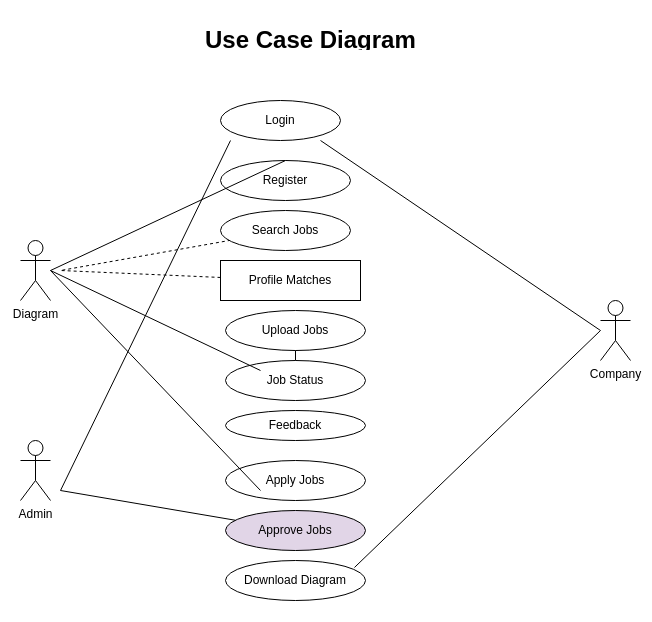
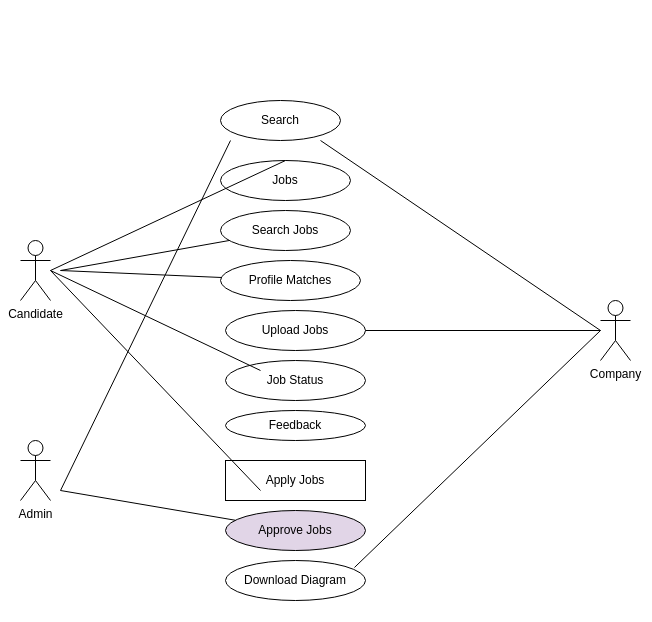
(326, 36) -> none
(281, 121) -> (281, 121)
(286, 181) -> (286, 181)
(65, 270) -> (65, 270)
(291, 281) -> (291, 281)
(36, 315) -> (36, 315)
(296, 356) -> (481, 331)
(296, 481) -> (296, 481)
